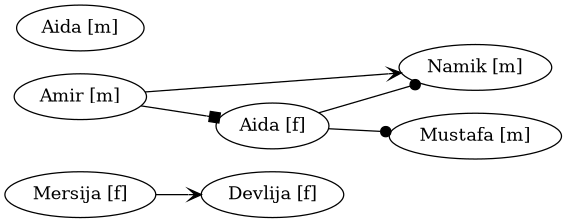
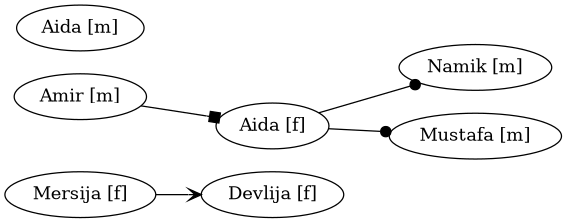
(267, 83) -> none
